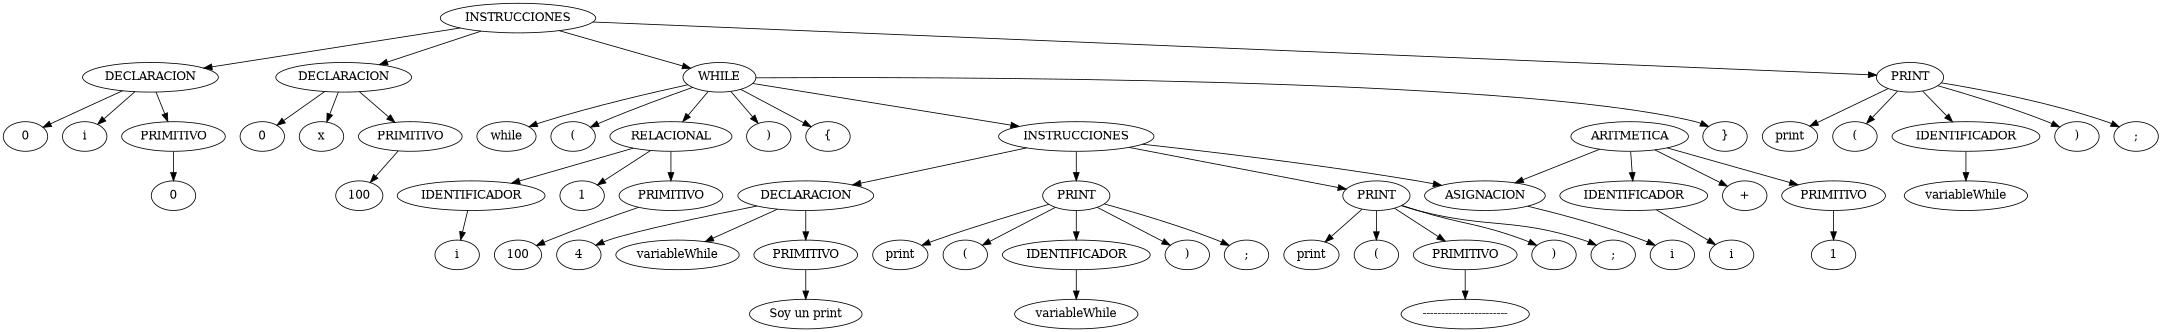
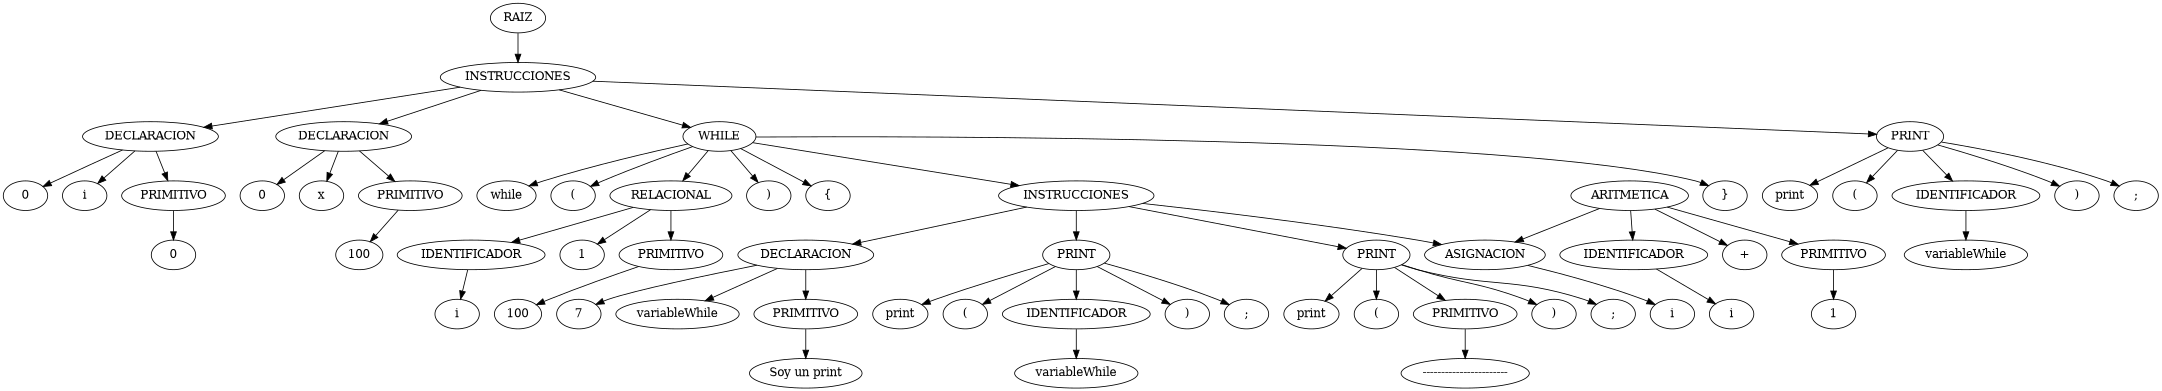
none -> (518, 18)
(579, 255) -> (579, 314)
